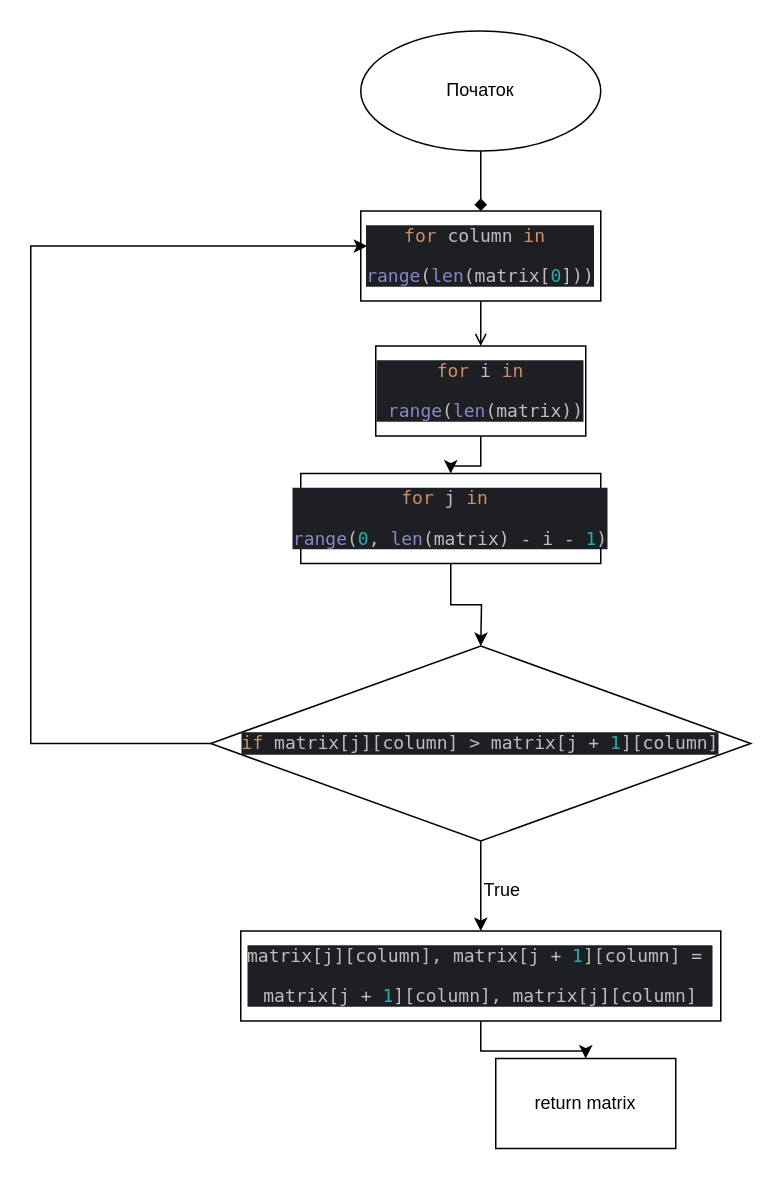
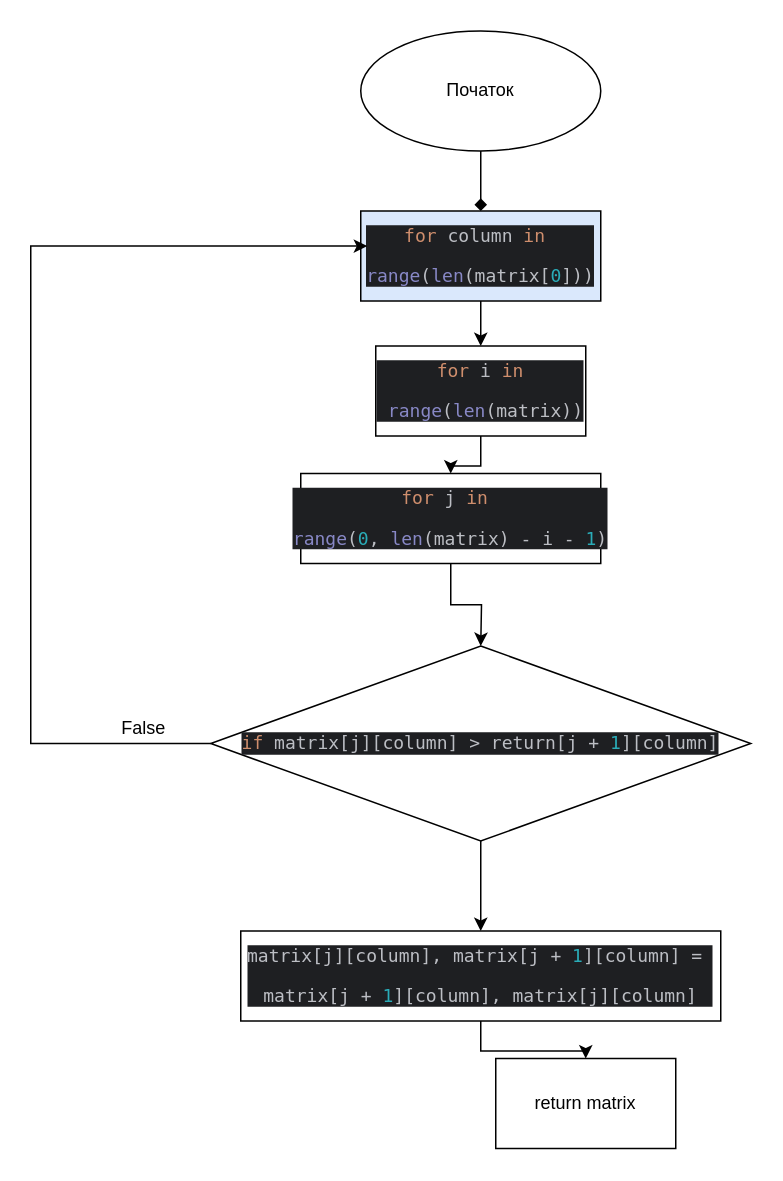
(481, 256) -> (481, 256)
(481, 336) -> (481, 334)
none -> (143, 728)
(481, 743) -> (481, 743)
(502, 890) -> none
